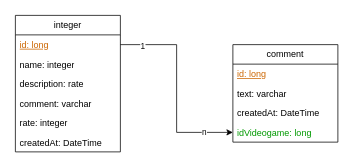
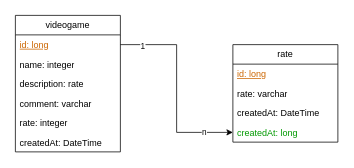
(68, 25) -> (68, 25)
(285, 54) -> (285, 54)
(268, 94) -> (268, 94)
(274, 133) -> (272, 133)
